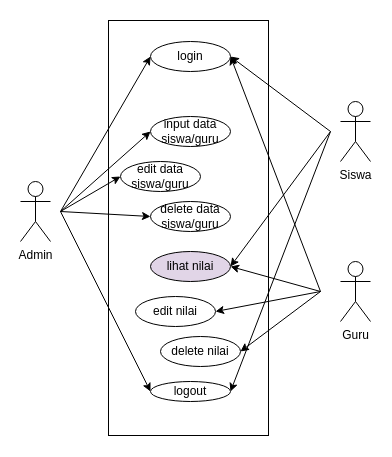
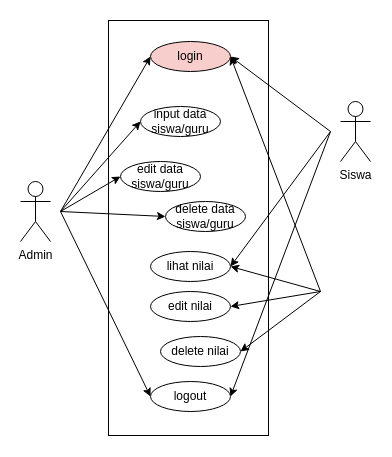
(191, 57) -> (191, 57)
(191, 132) -> (181, 122)
(191, 217) -> (206, 217)
(191, 267) -> (191, 267)
(356, 292) -> none
(176, 312) -> (191, 307)
(191, 392) -> (191, 397)
